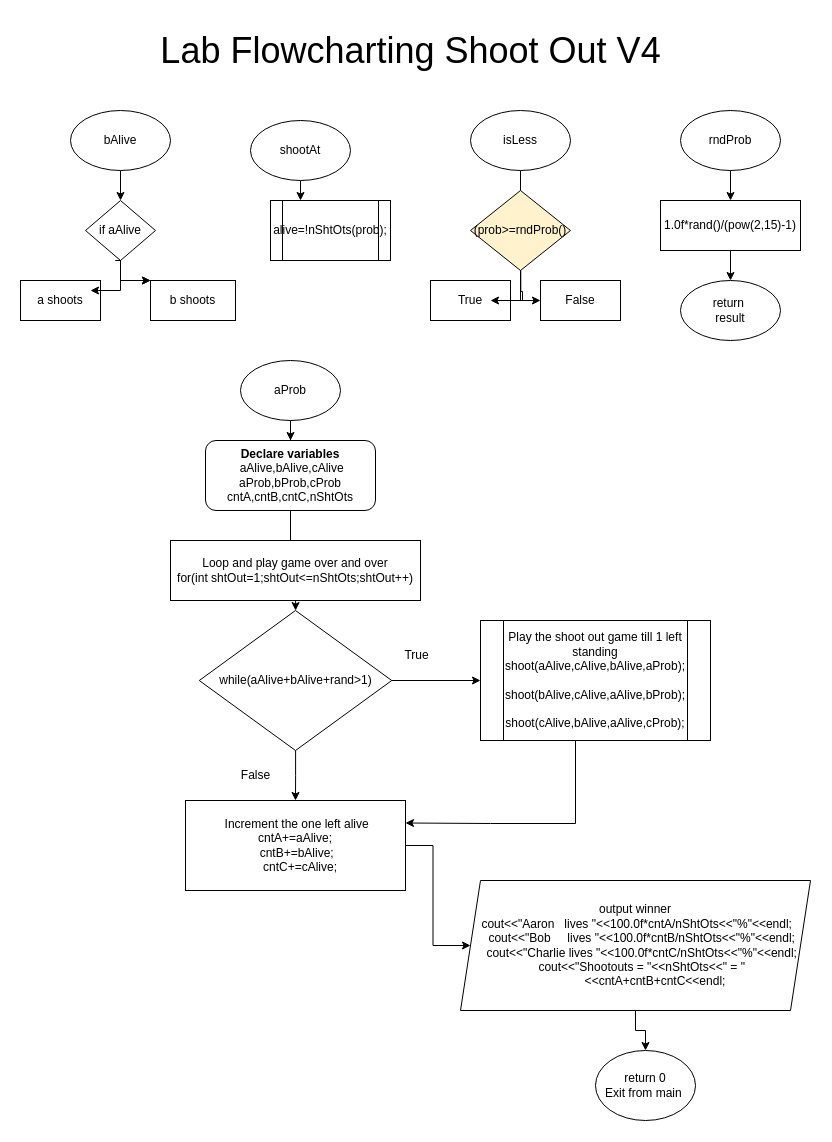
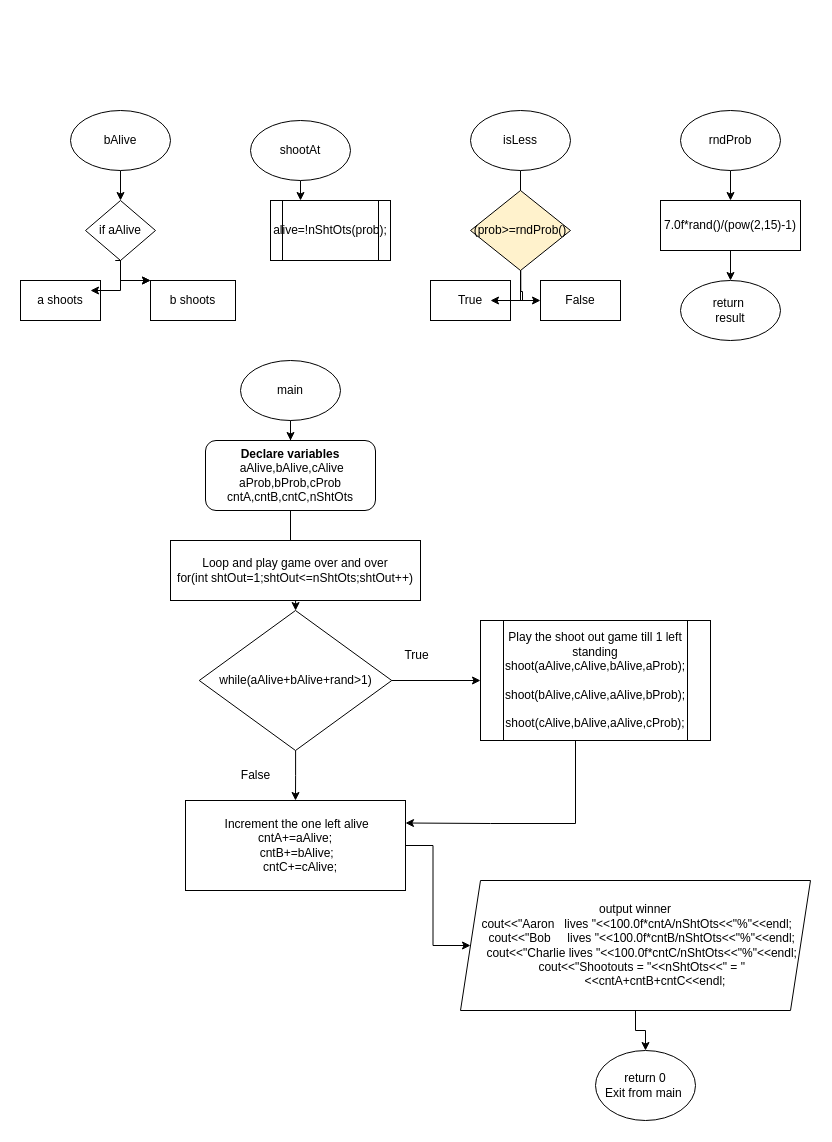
(416, 51) -> none
(731, 226) -> (731, 226)
(291, 391) -> (291, 391)
